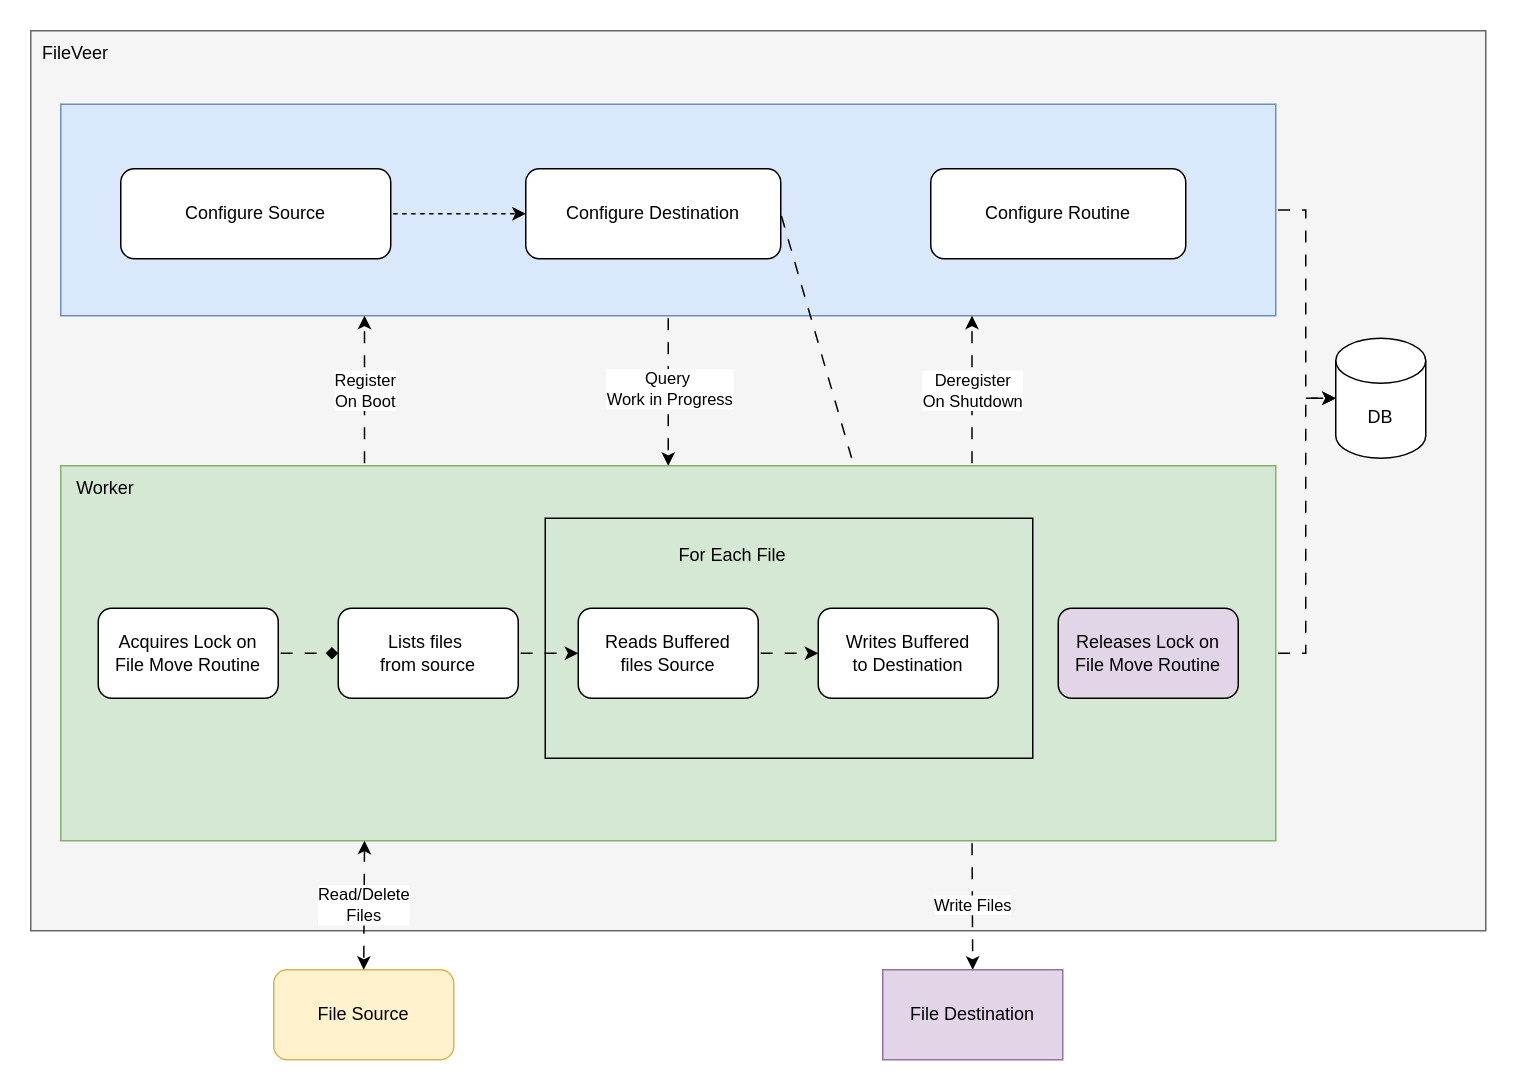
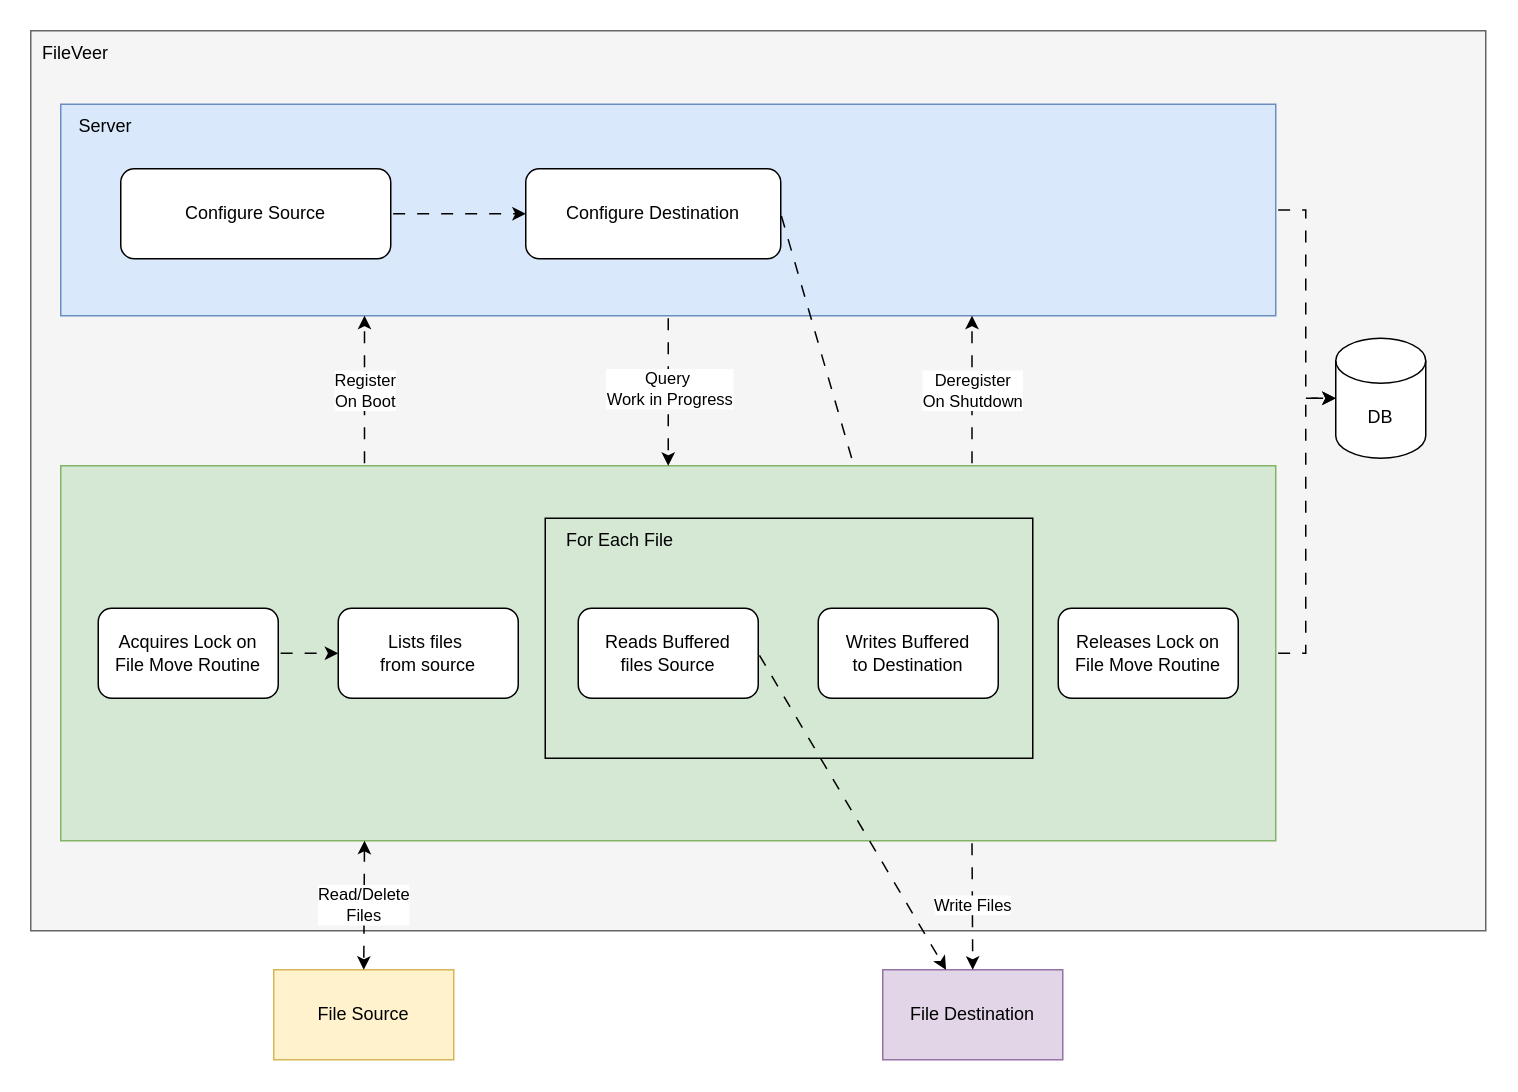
none -> (106, 127)
(455, 214) -> (455, 214)
(1058, 214) -> none
(106, 488) -> none
(733, 556) -> (620, 541)
(325, 653) -> (326, 653)
(557, 653) -> none
(796, 653) -> (935, 951)
(1148, 653) -> (1148, 653)
(364, 1015) -> (364, 1015)
